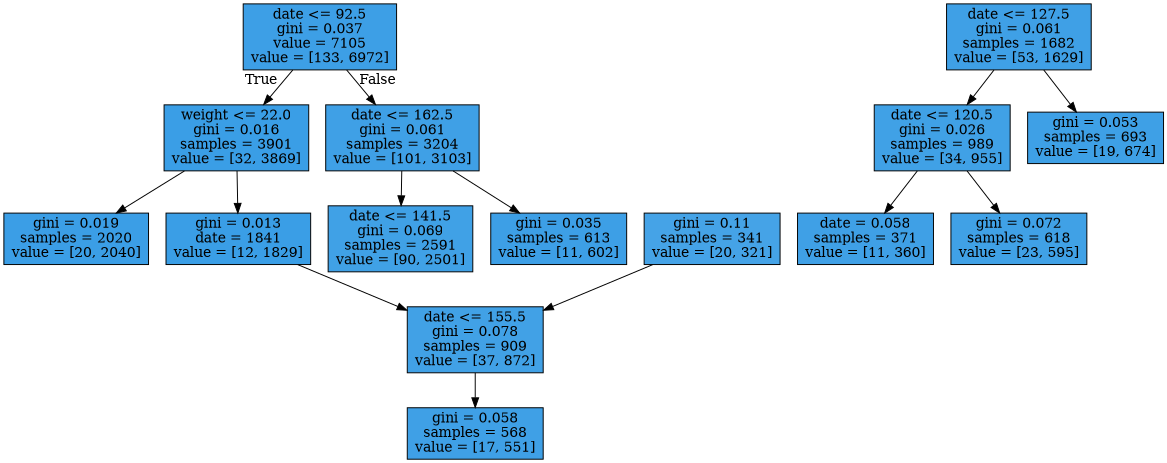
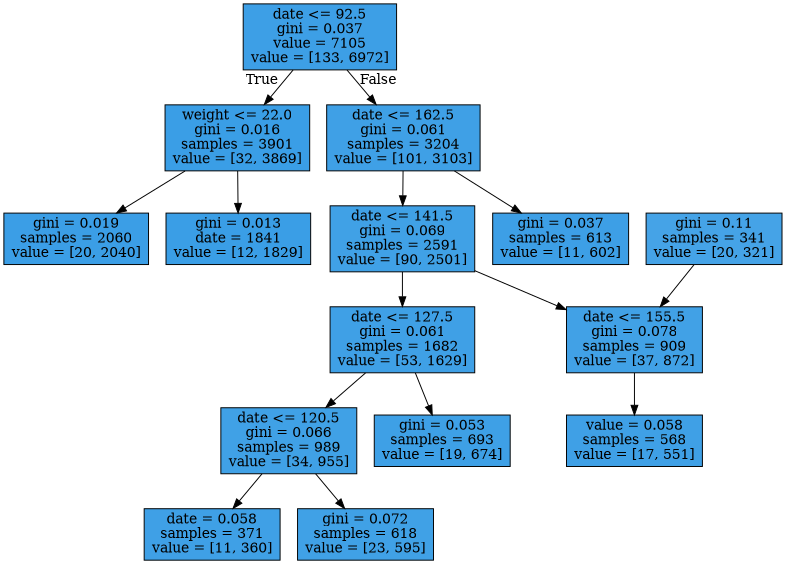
(942, 138) -> (289, 441)
(76, 239) -> (76, 239)
(559, 239) -> (561, 239)
none -> (402, 284)
(348, 286) -> (516, 288)
(475, 433) -> (634, 441)
